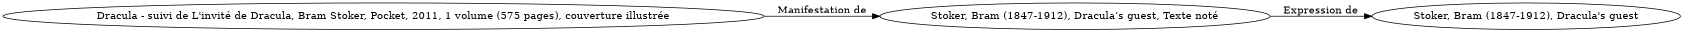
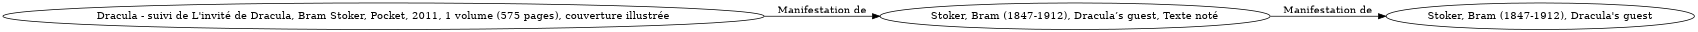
(1321, 11) -> (1328, 11)
